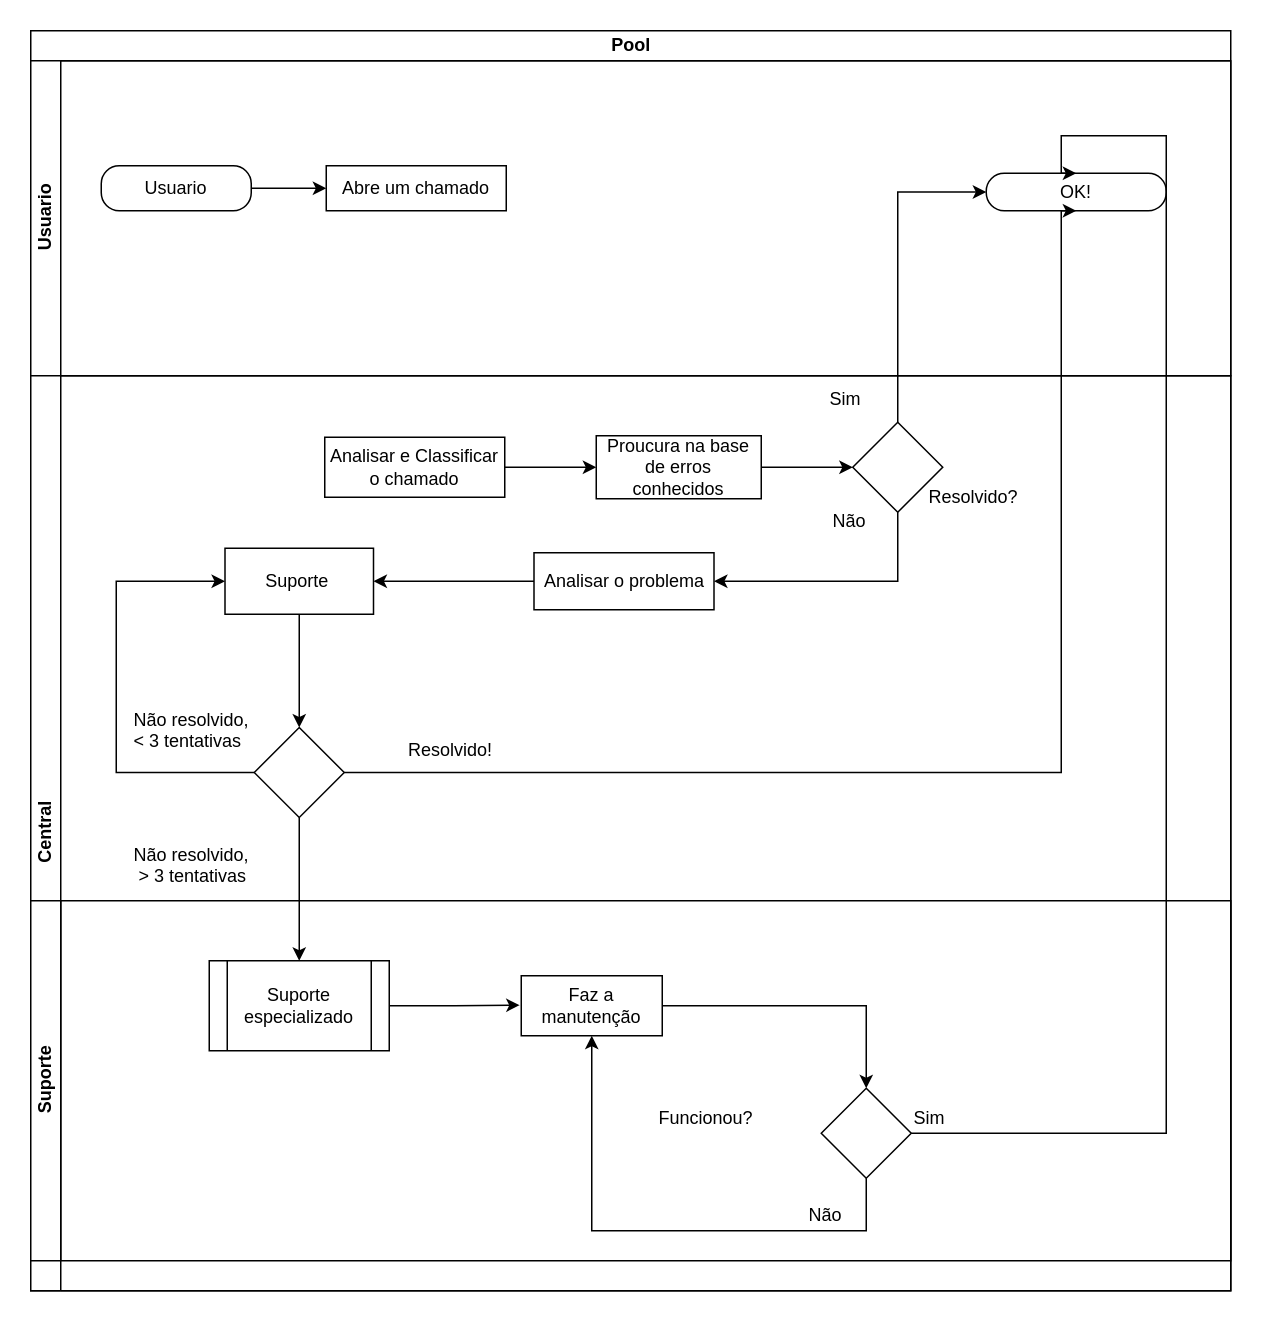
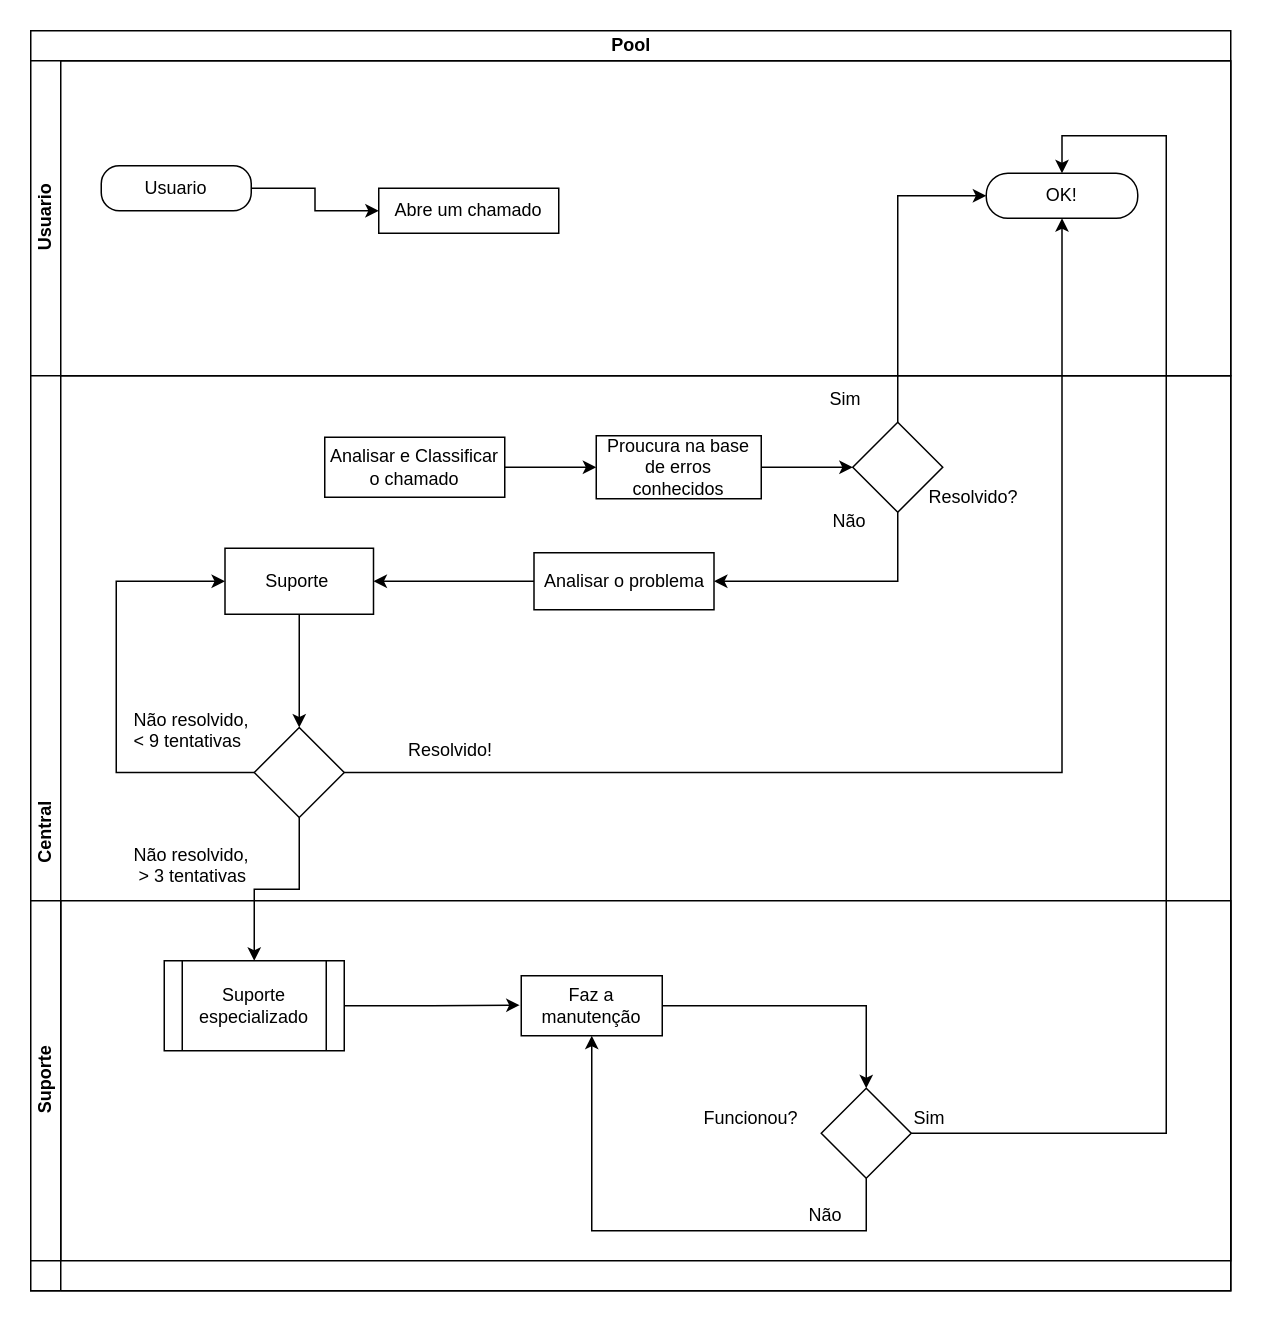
(416, 188) -> (469, 211)
(1076, 192) -> (1062, 196)
(198, 732) -> (198, 732)
(299, 1006) -> (254, 1006)
(716, 1118) -> (761, 1118)
